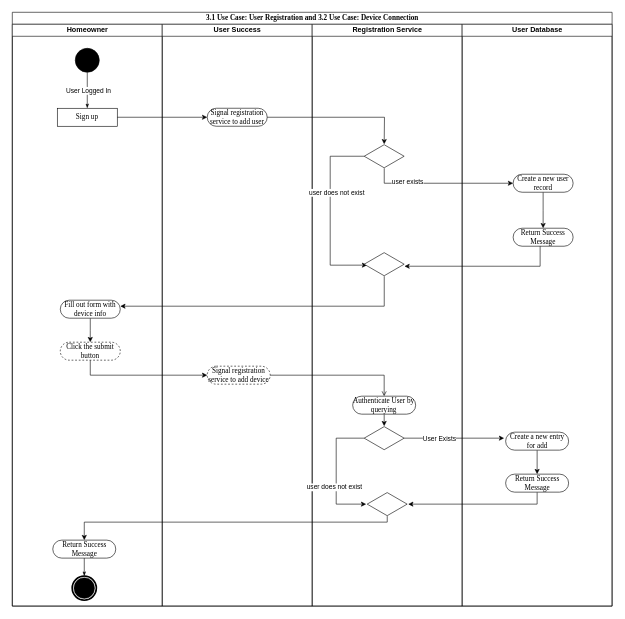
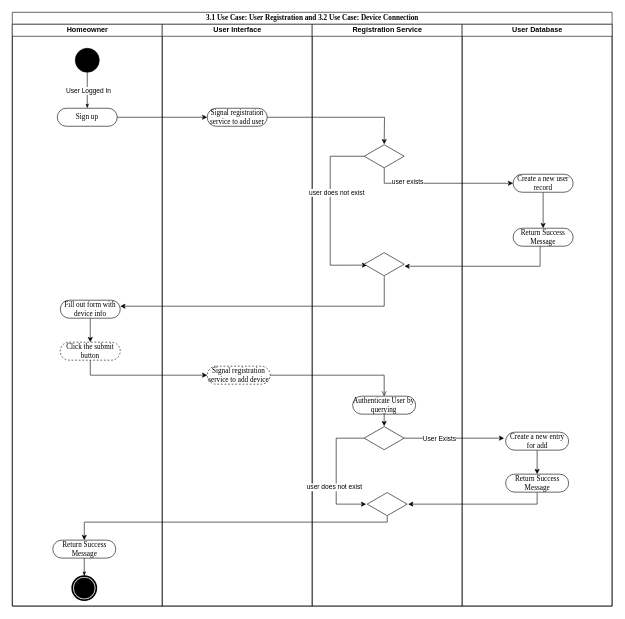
(238, 30) -> (238, 30)
(87, 117) -> (87, 117)
